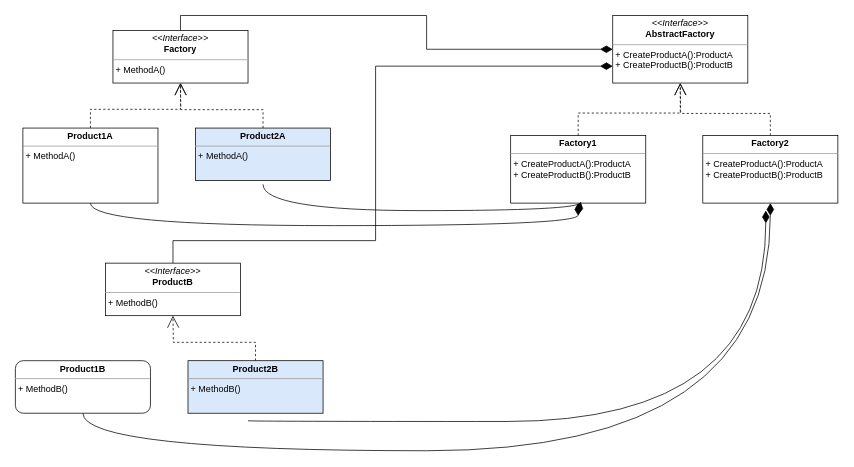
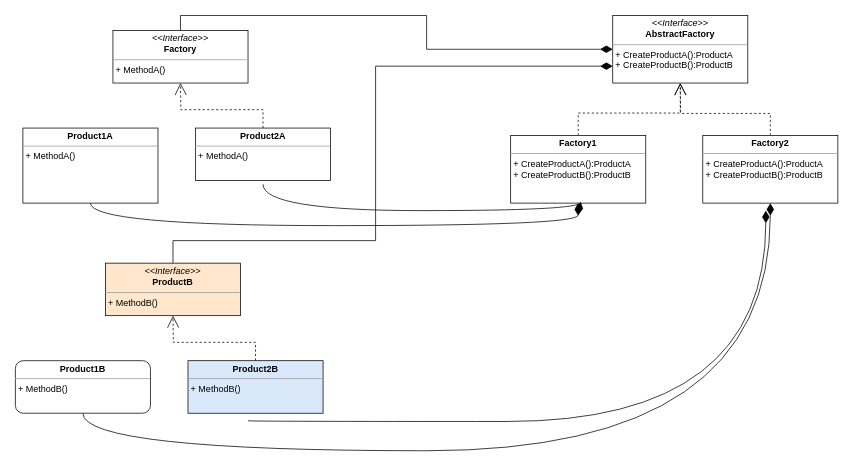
(125, 109) -> none
(263, 154) -> (263, 154)
(173, 289) -> (173, 289)
